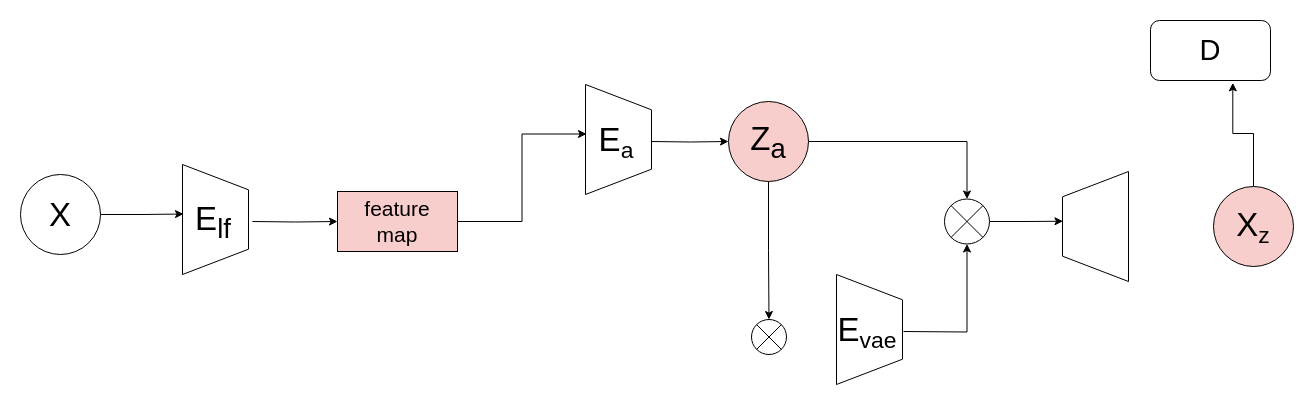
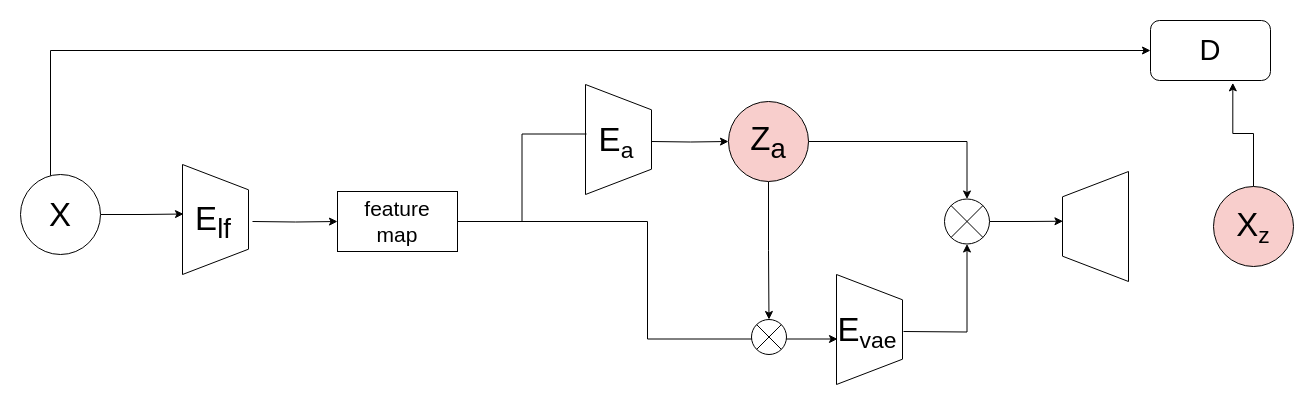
none -> (535, 51)
(578, 134) -> (580, 134)
(398, 222) -> (398, 222)
none -> (648, 270)
